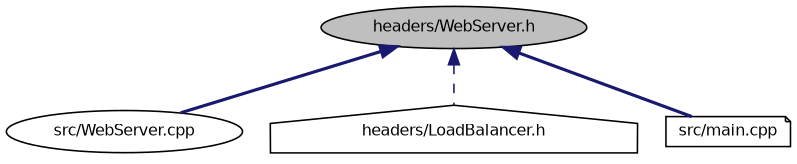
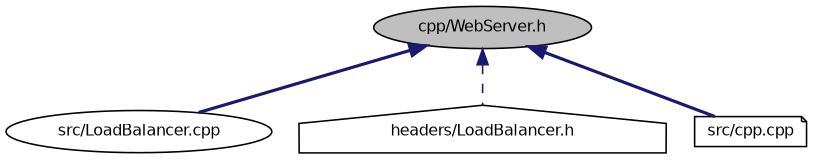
(454, 27) -> (483, 27)
(124, 132) -> (139, 132)
(728, 132) -> (751, 132)
